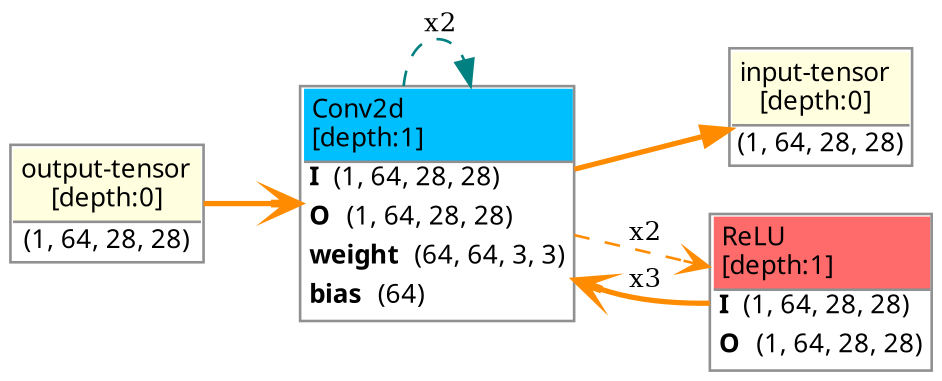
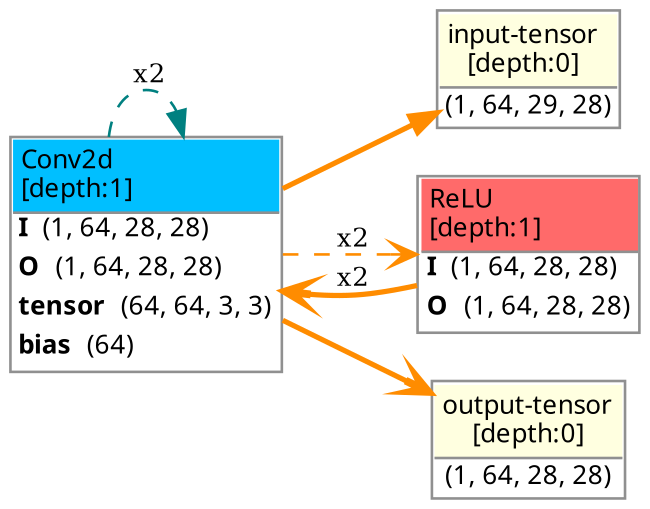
(821, 144) -> (528, 106)
(238, 204) -> (345, 351)
(355, 256) -> (63, 307)
(642, 281) -> (350, 279)
